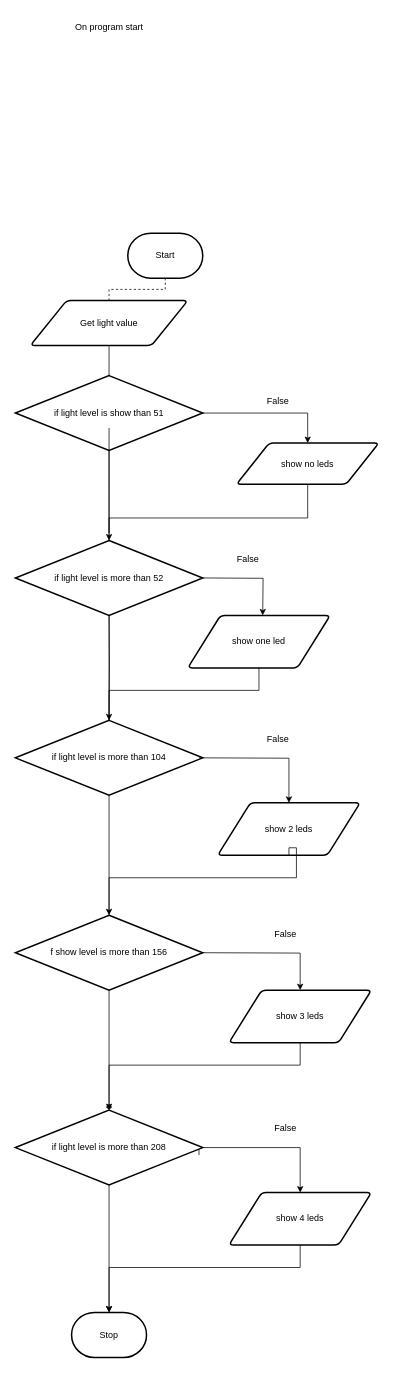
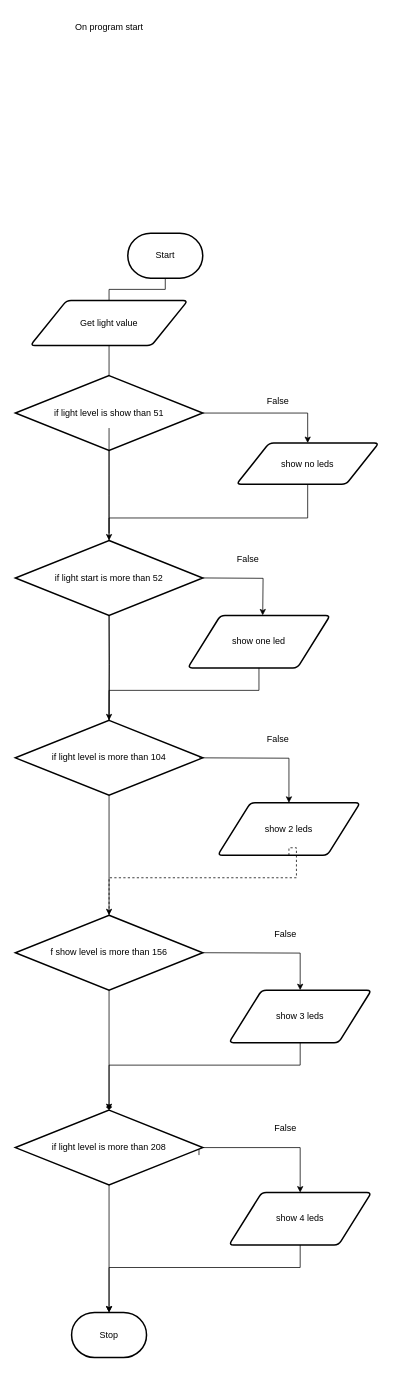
(138, 289) -> (138, 289)
(109, 578) -> (109, 578)
(225, 878) -> (225, 878)
